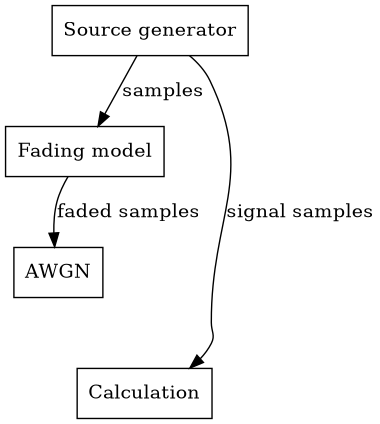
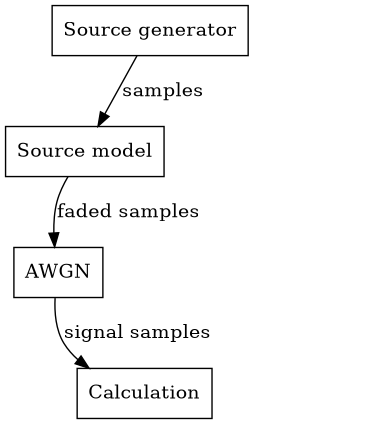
(85, 152) -> (85, 152)
(227, 204) -> (59, 332)
